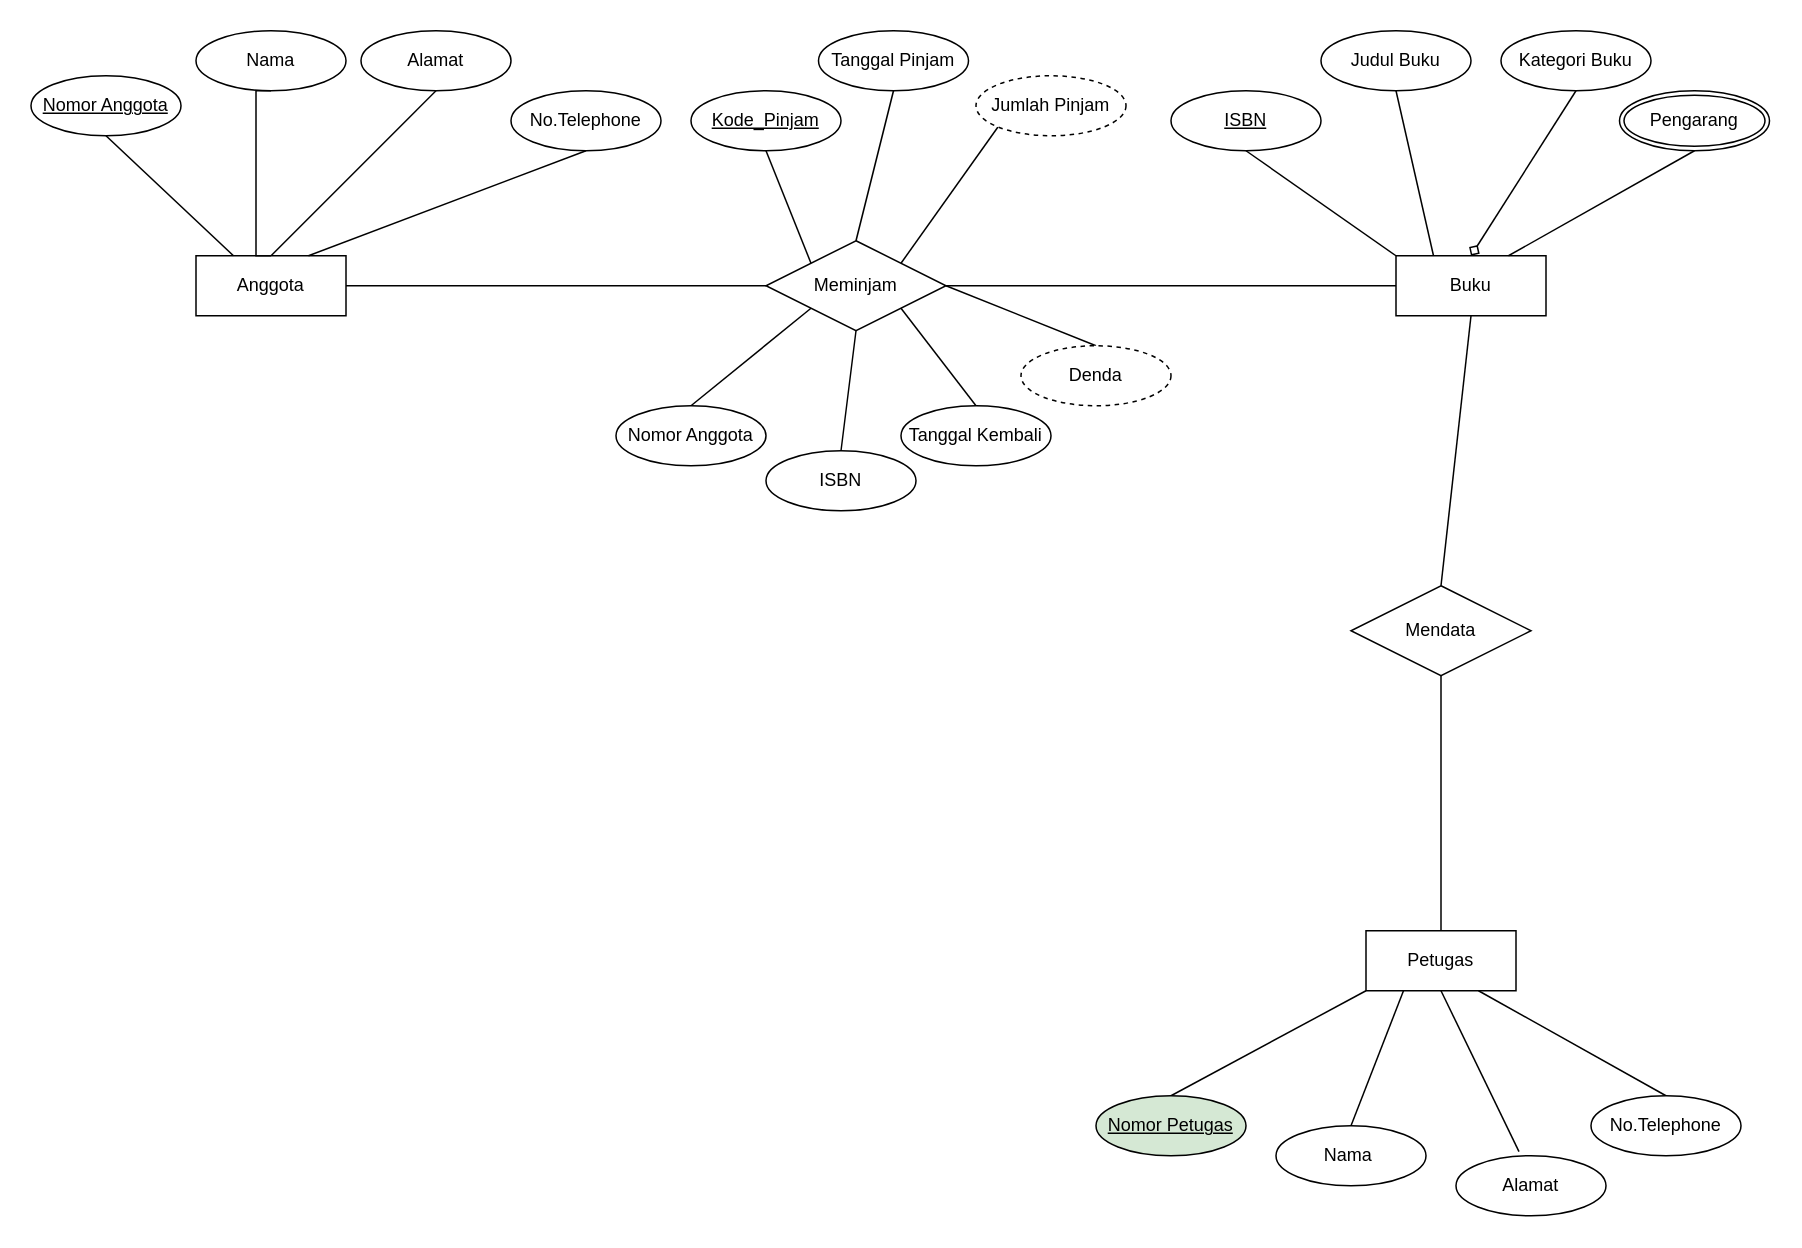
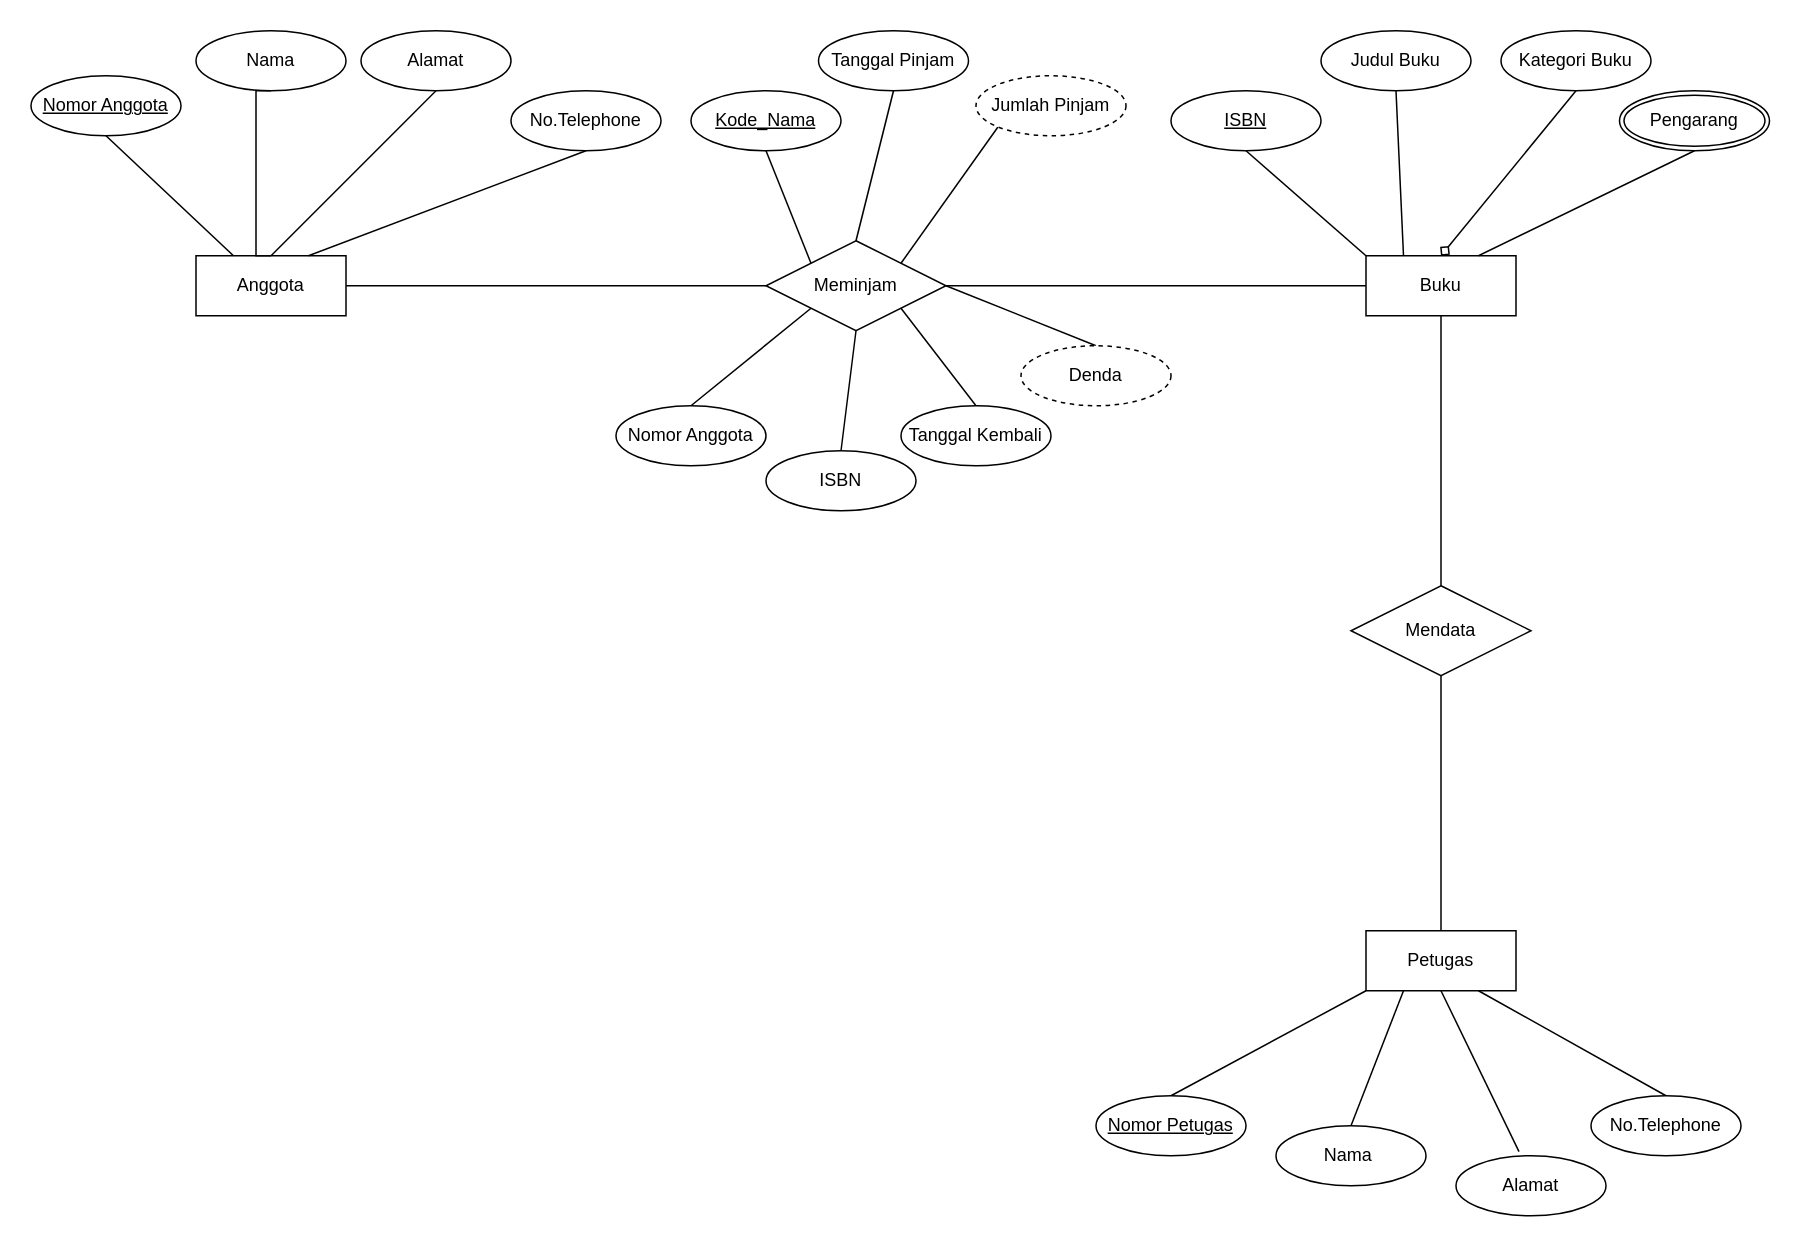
(766, 121) -> (766, 121)
(1471, 286) -> (1441, 286)
(1171, 1126) -> (1171, 1126)
